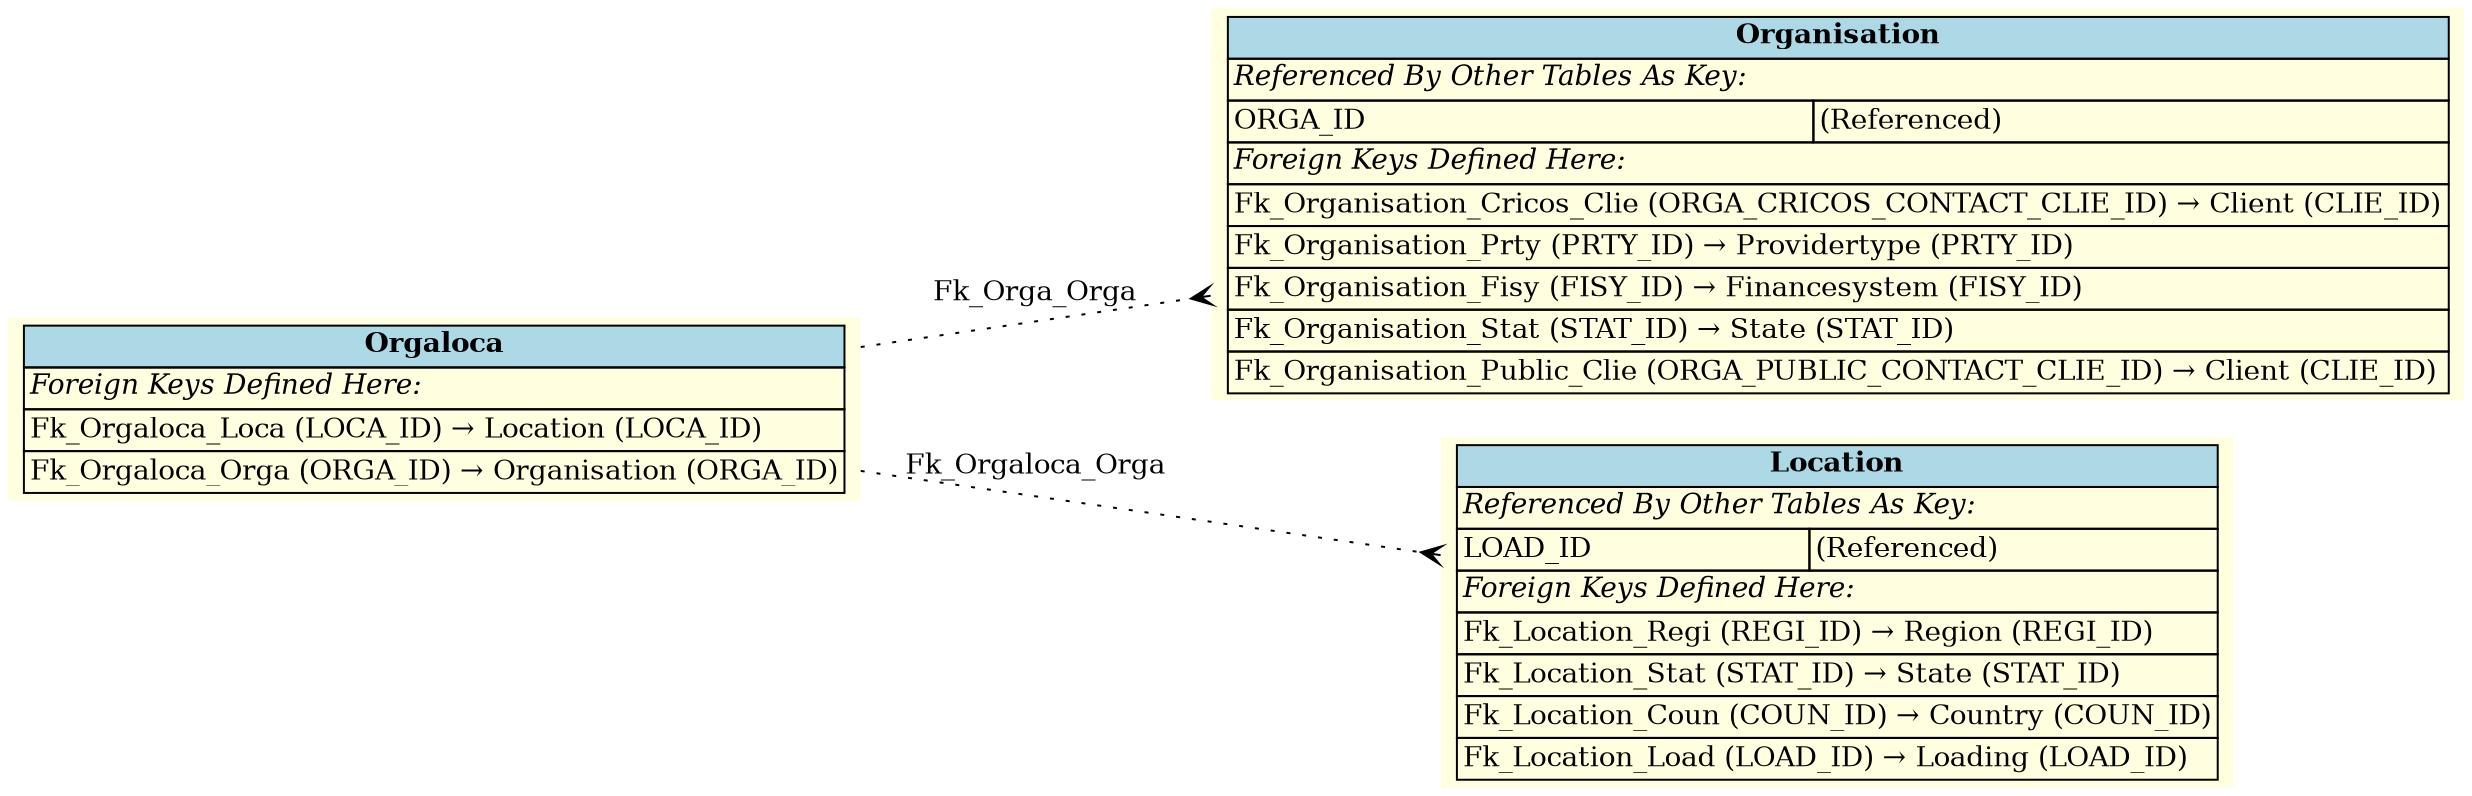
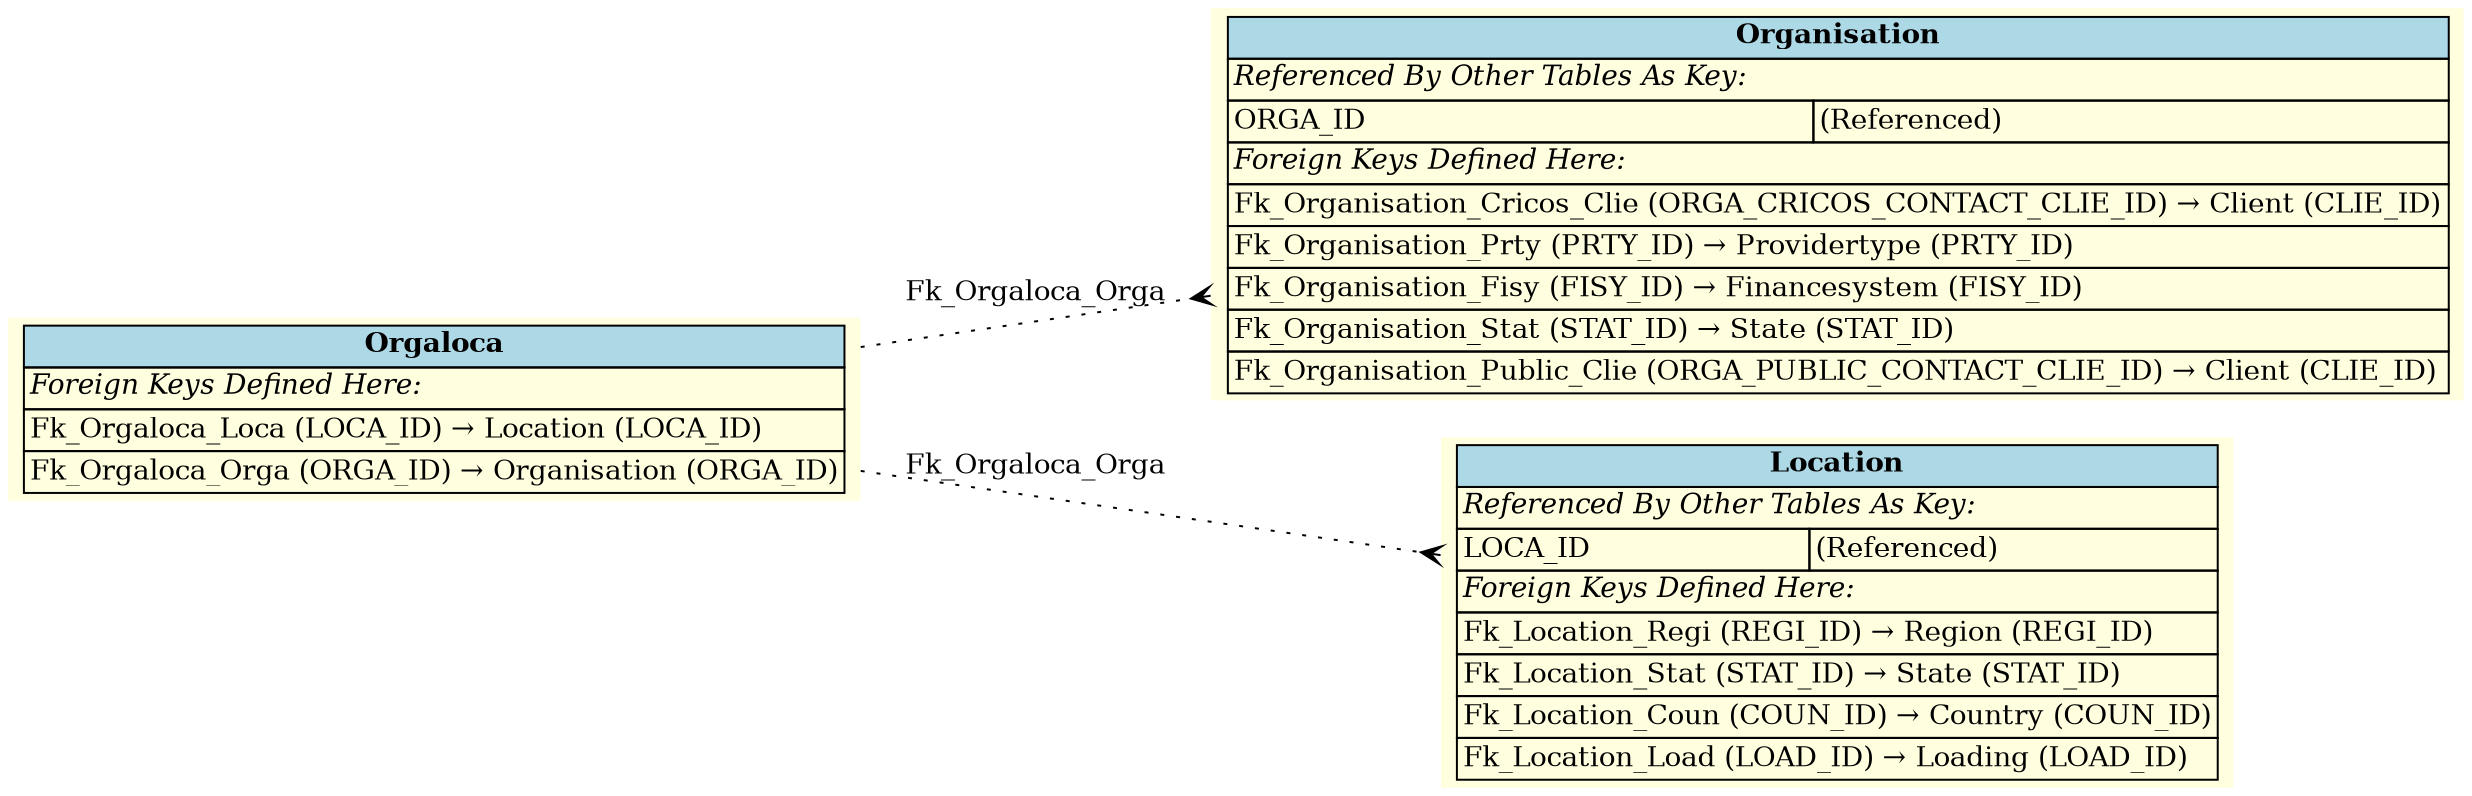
(1036, 293) -> (1036, 293)
(1528, 549) -> (1527, 549)
